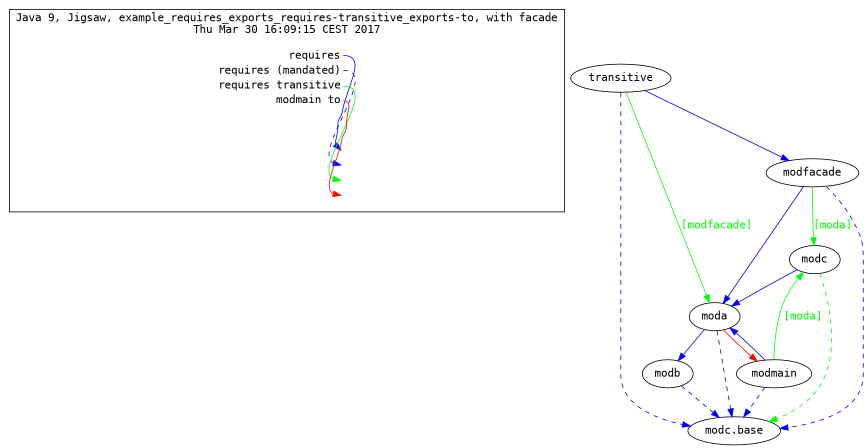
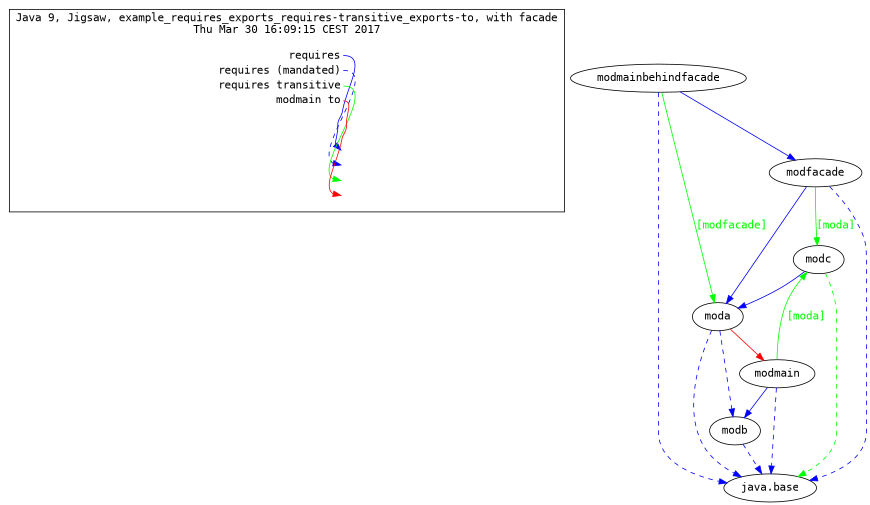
(621, 78) -> (658, 78)
(694, 342) -> (726, 370)
(751, 346) -> (758, 399)
(734, 431) -> (770, 488)
